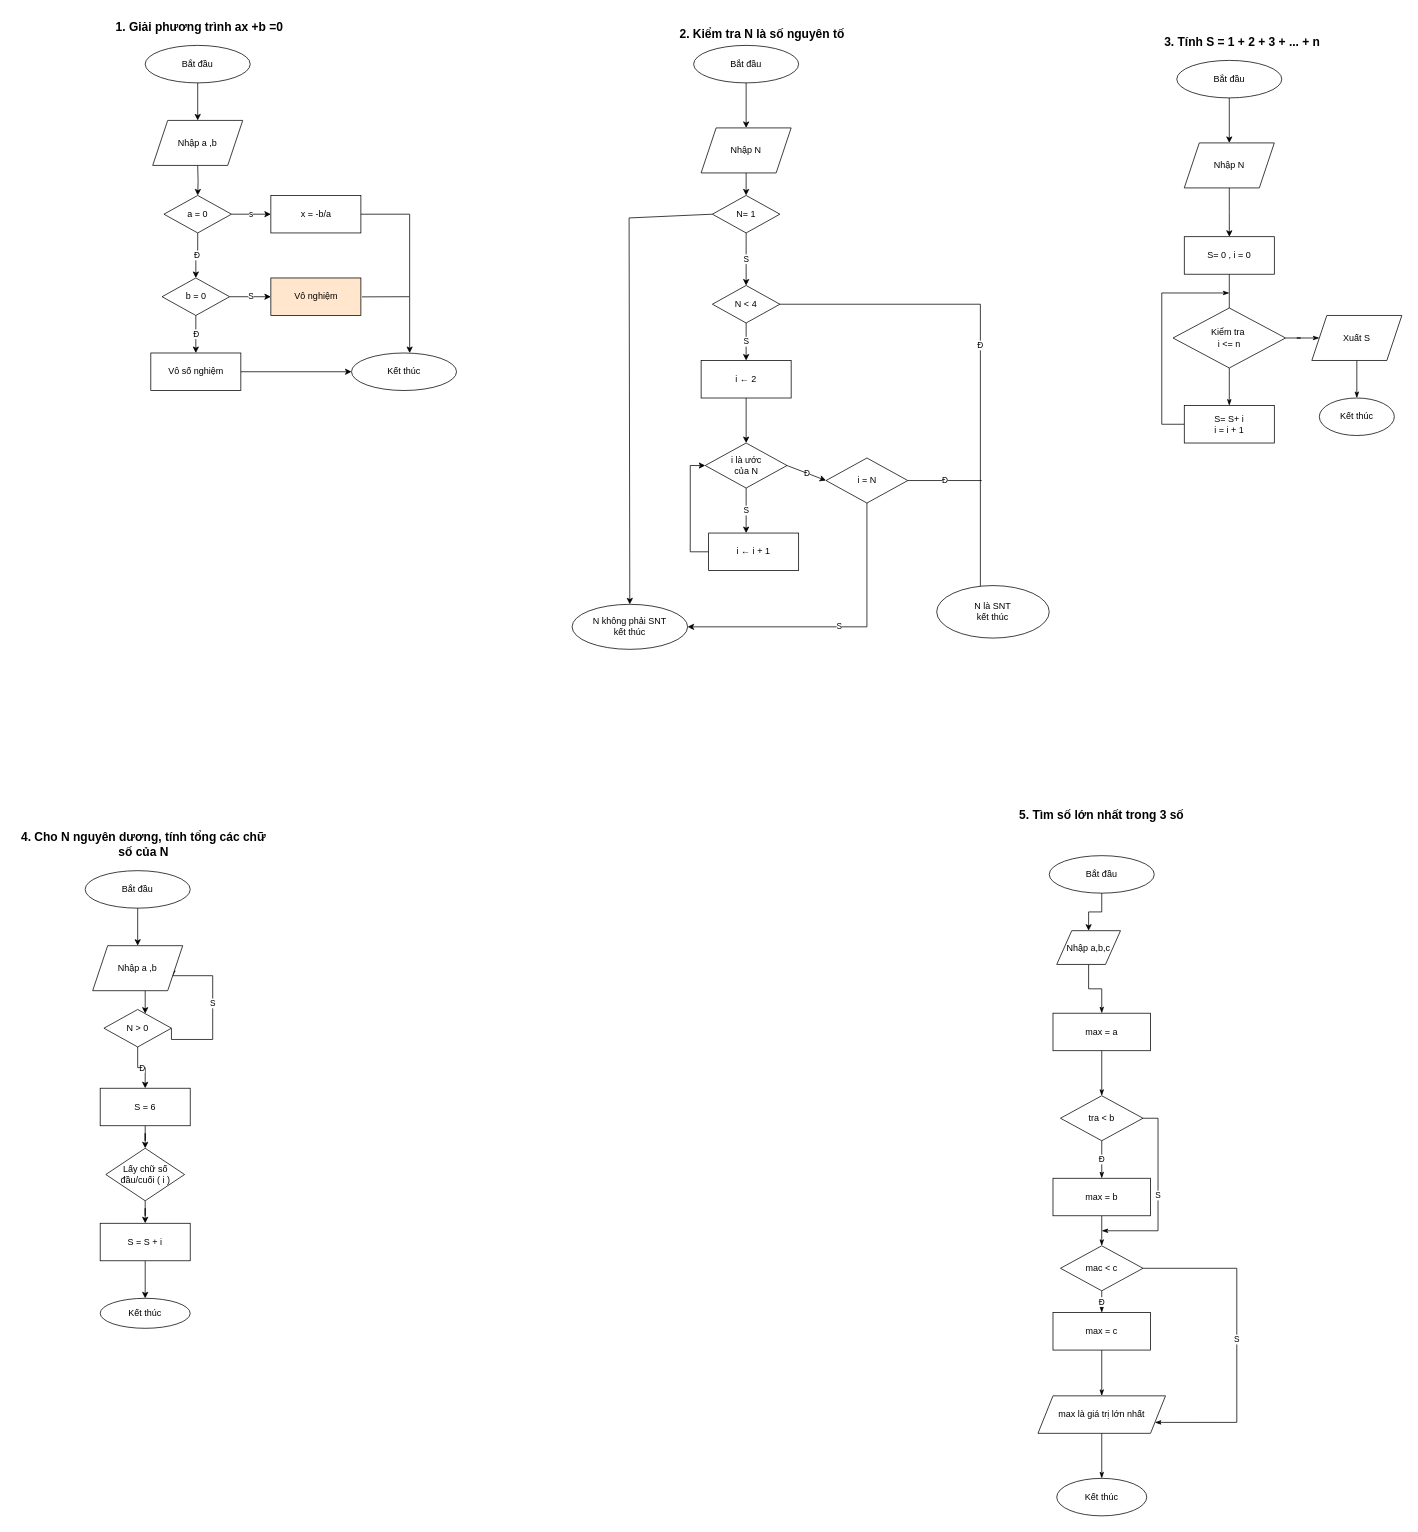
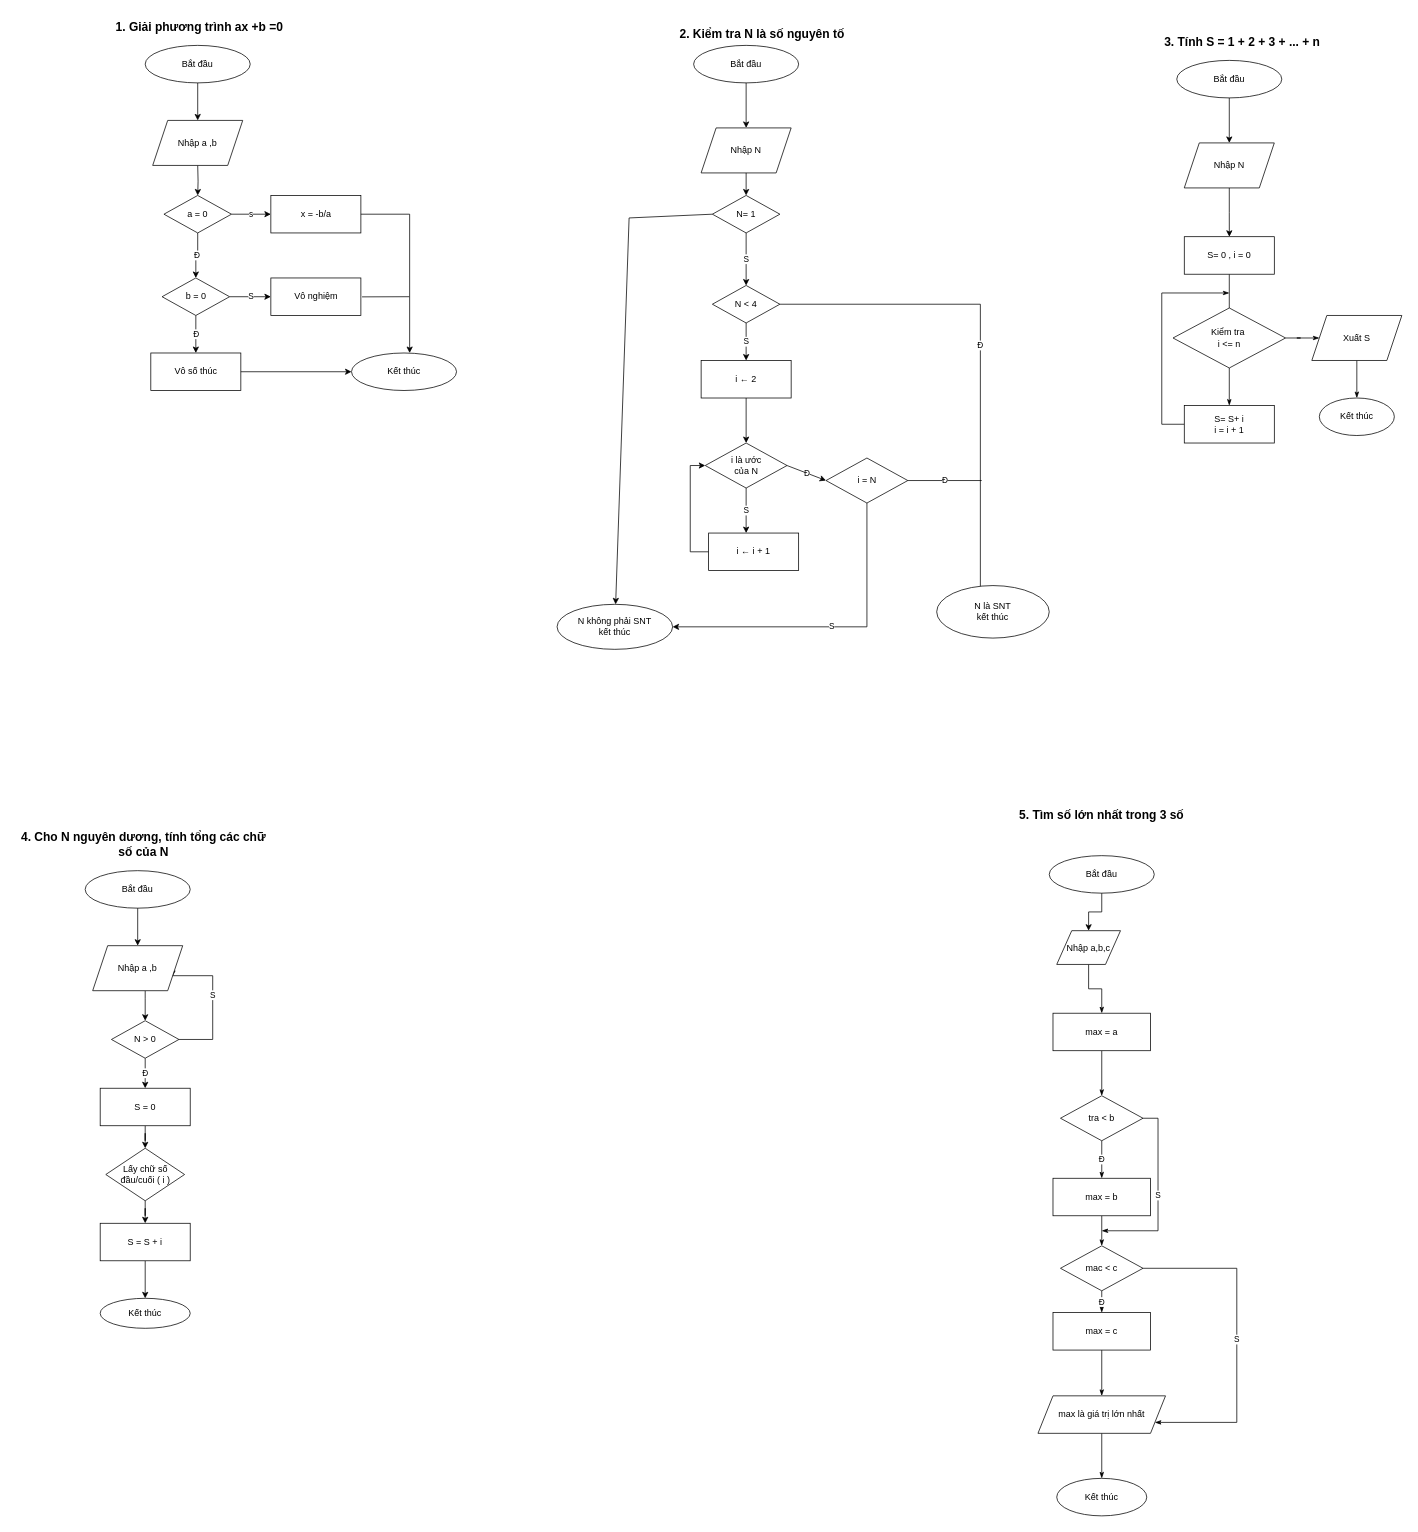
(316, 297) -> (316, 297)
(196, 372) -> (196, 372)
(630, 627) -> (615, 627)
(138, 1028) -> (145, 1039)
(145, 1107) -> (145, 1107)
